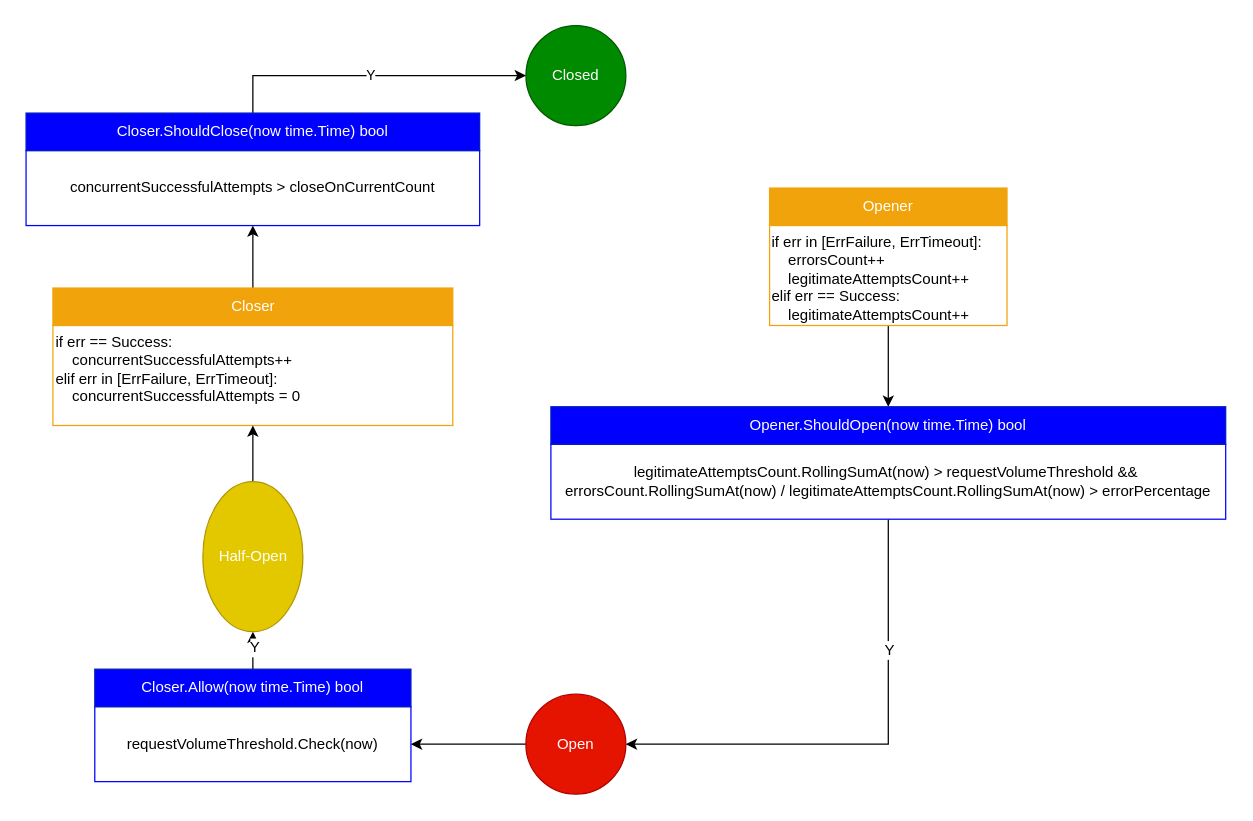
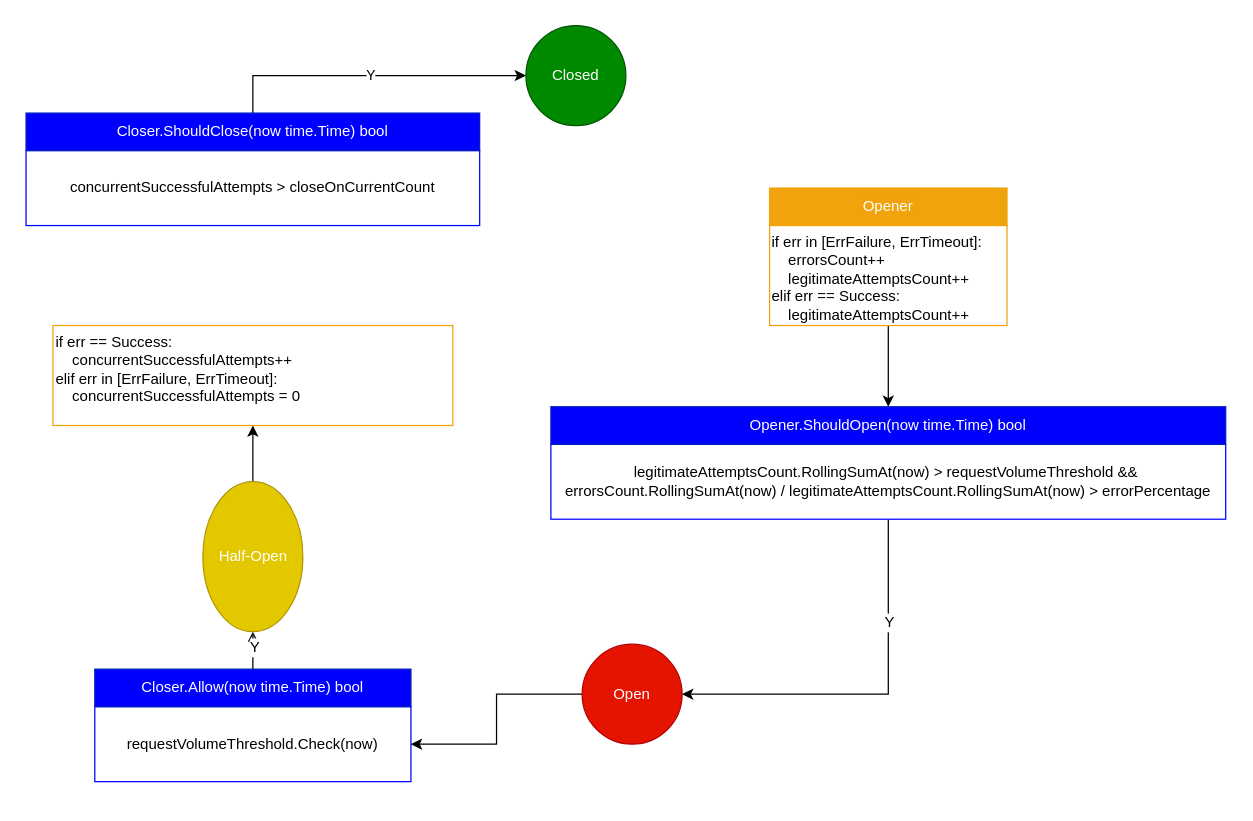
(253, 261) -> none
(253, 307) -> none
(253, 641) -> (253, 639)
(576, 744) -> (632, 694)
